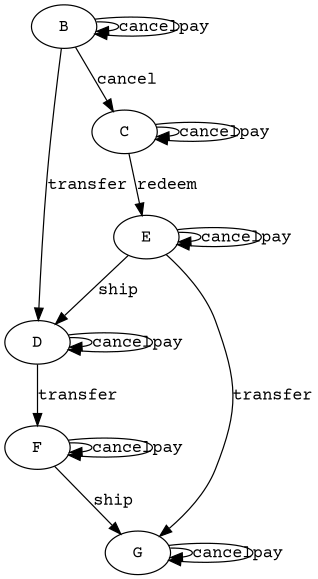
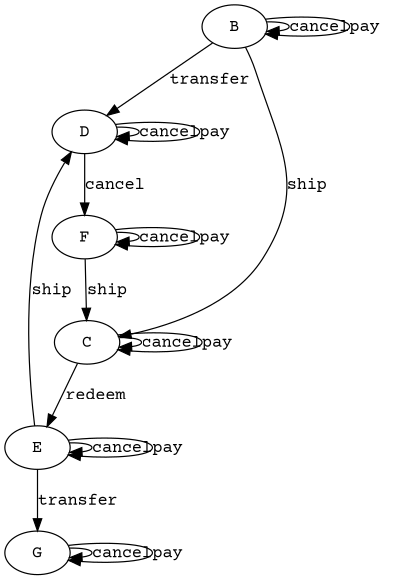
(127, 79) -> (307, 184)
(78, 395) -> (115, 184)
(83, 496) -> (86, 284)
